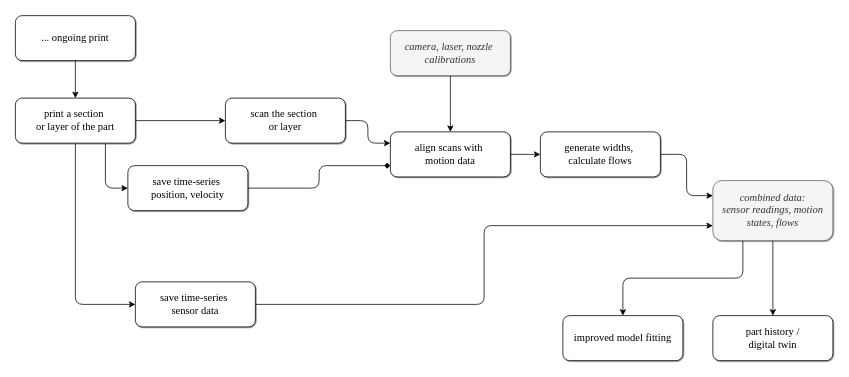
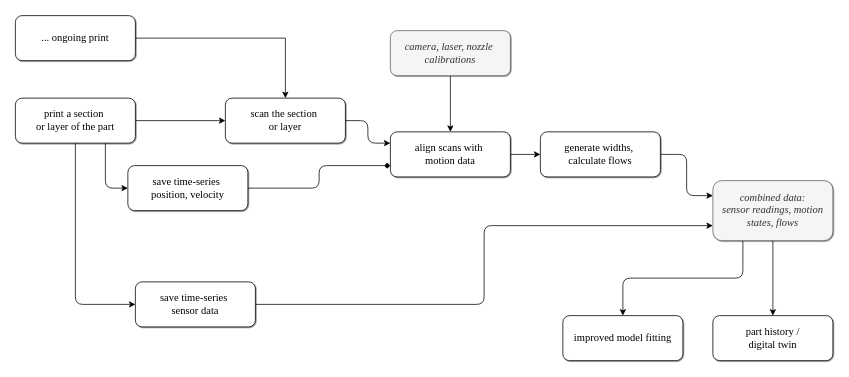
(75, 77) -> (285, 64)
